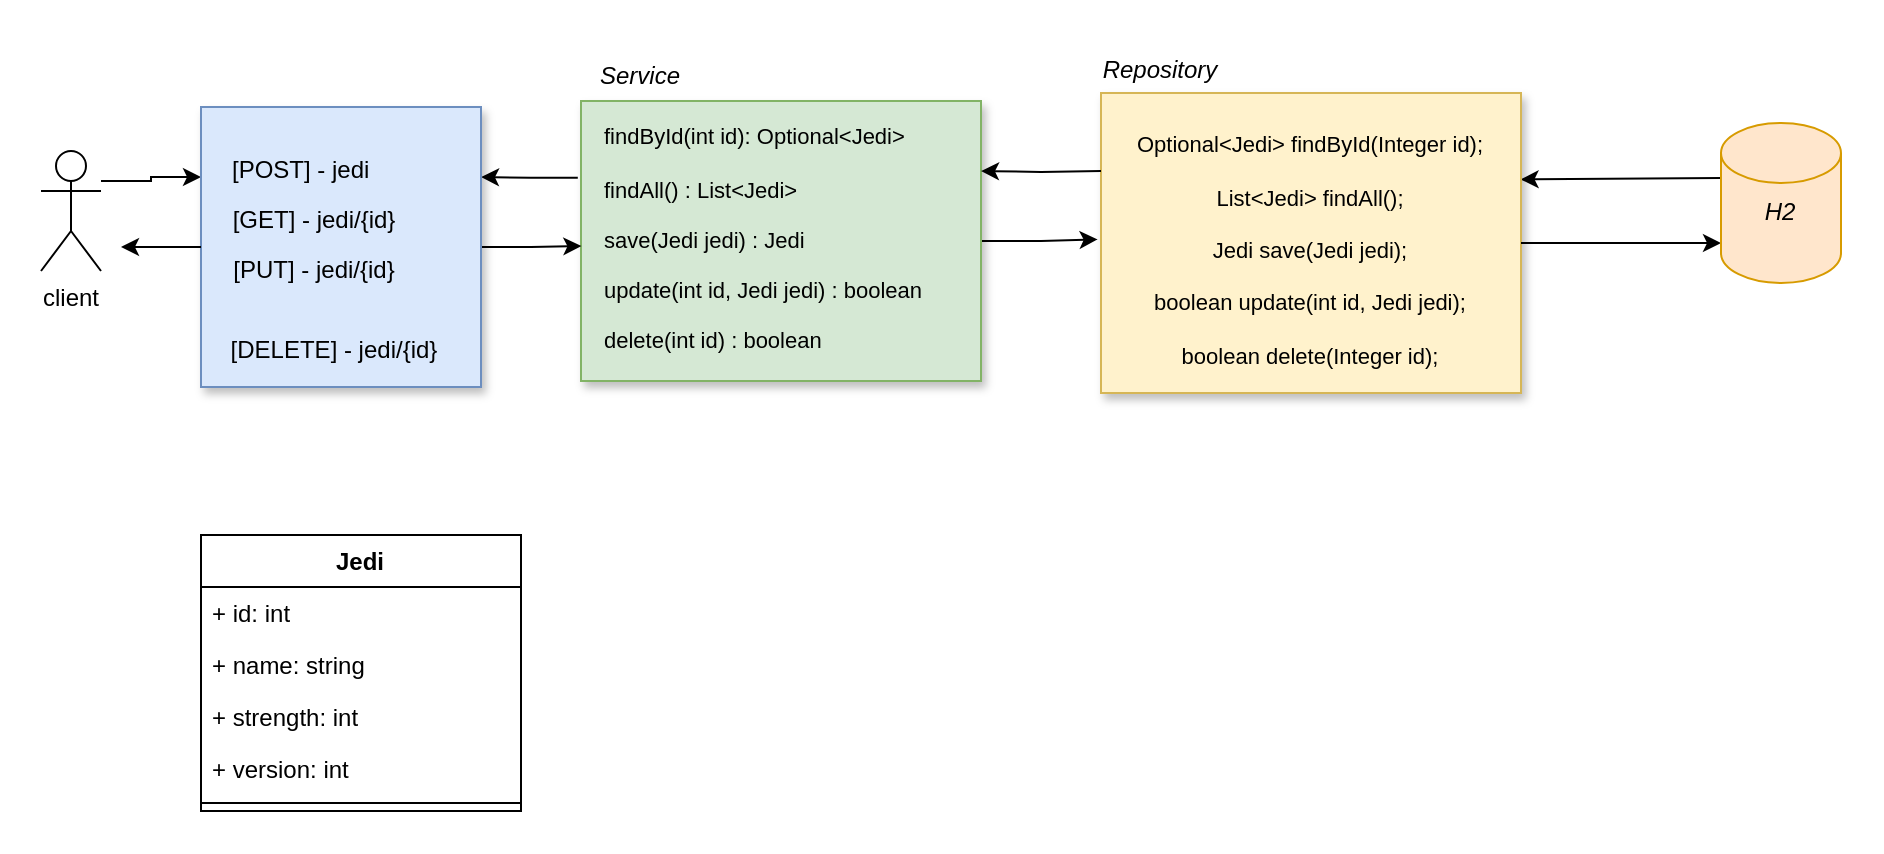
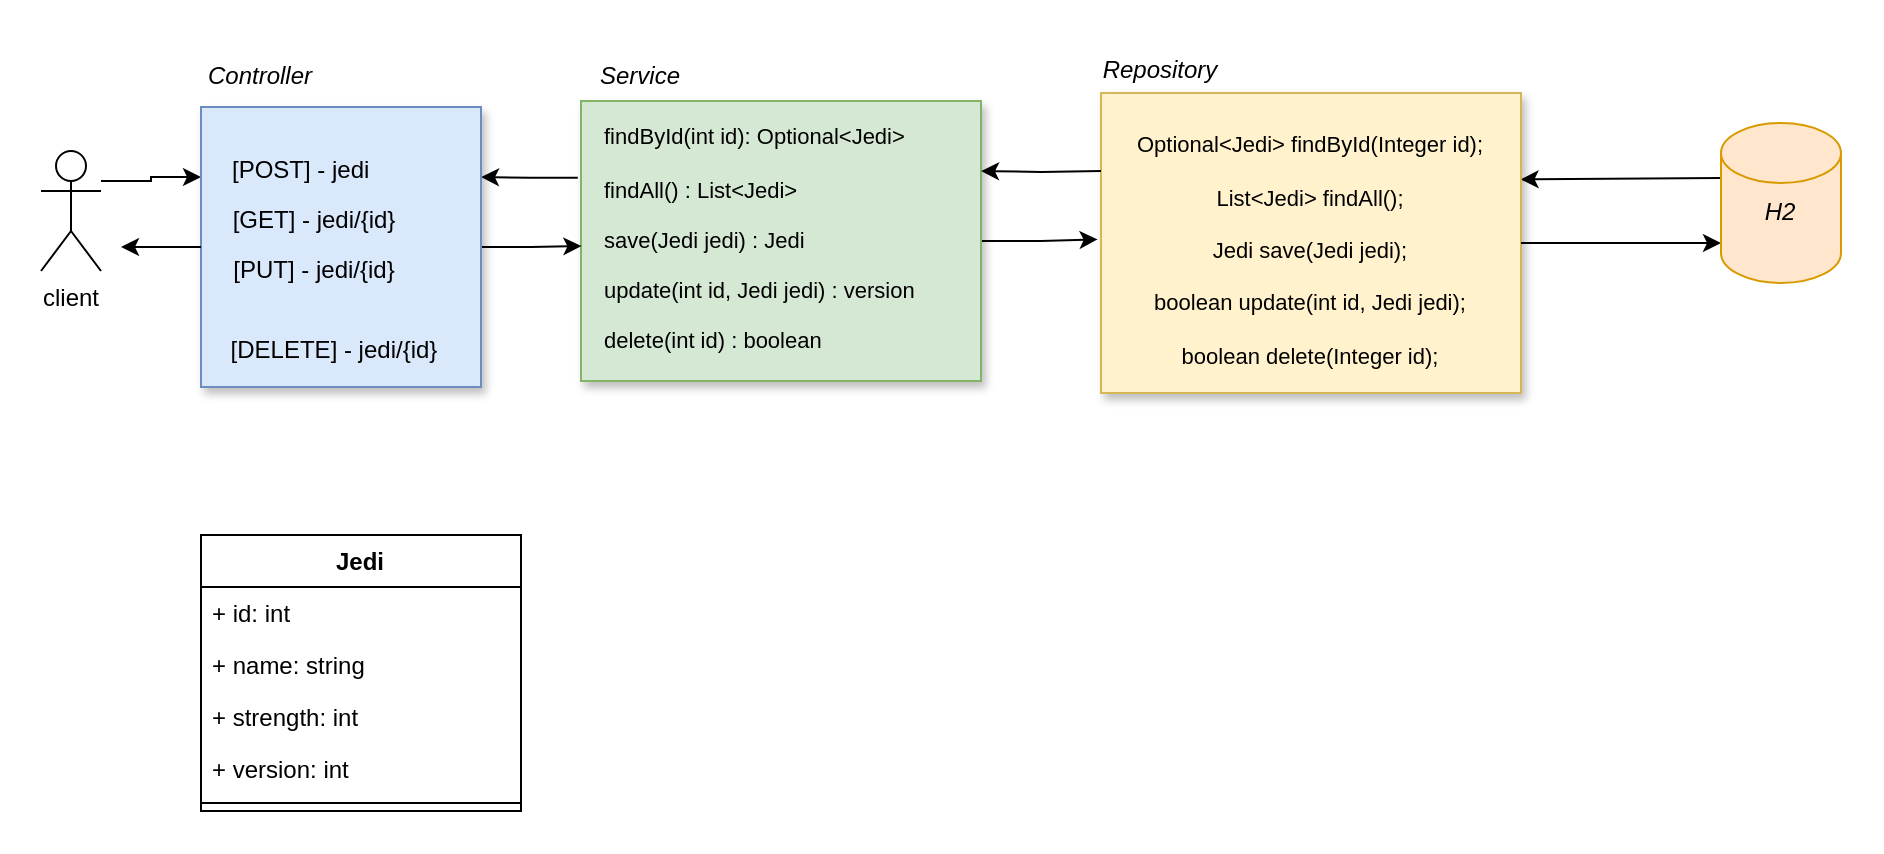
none -> (261, 77)
(773, 291) -> (773, 291)
